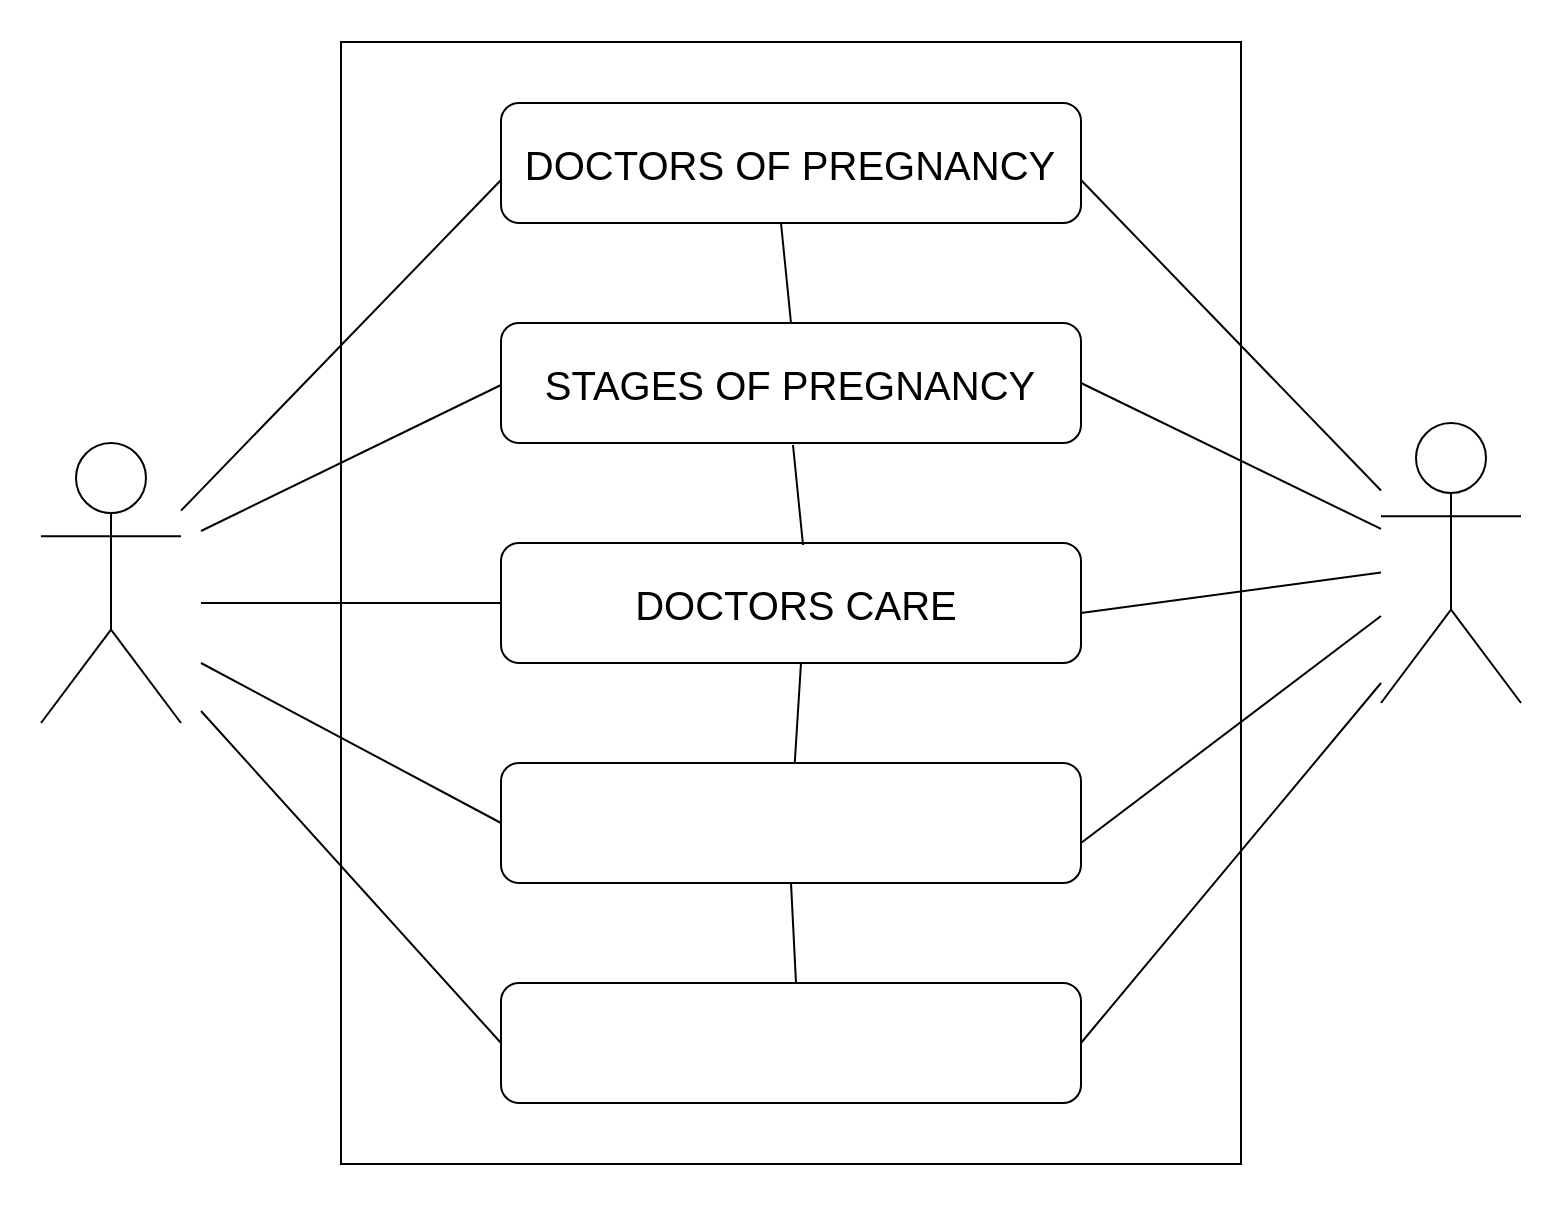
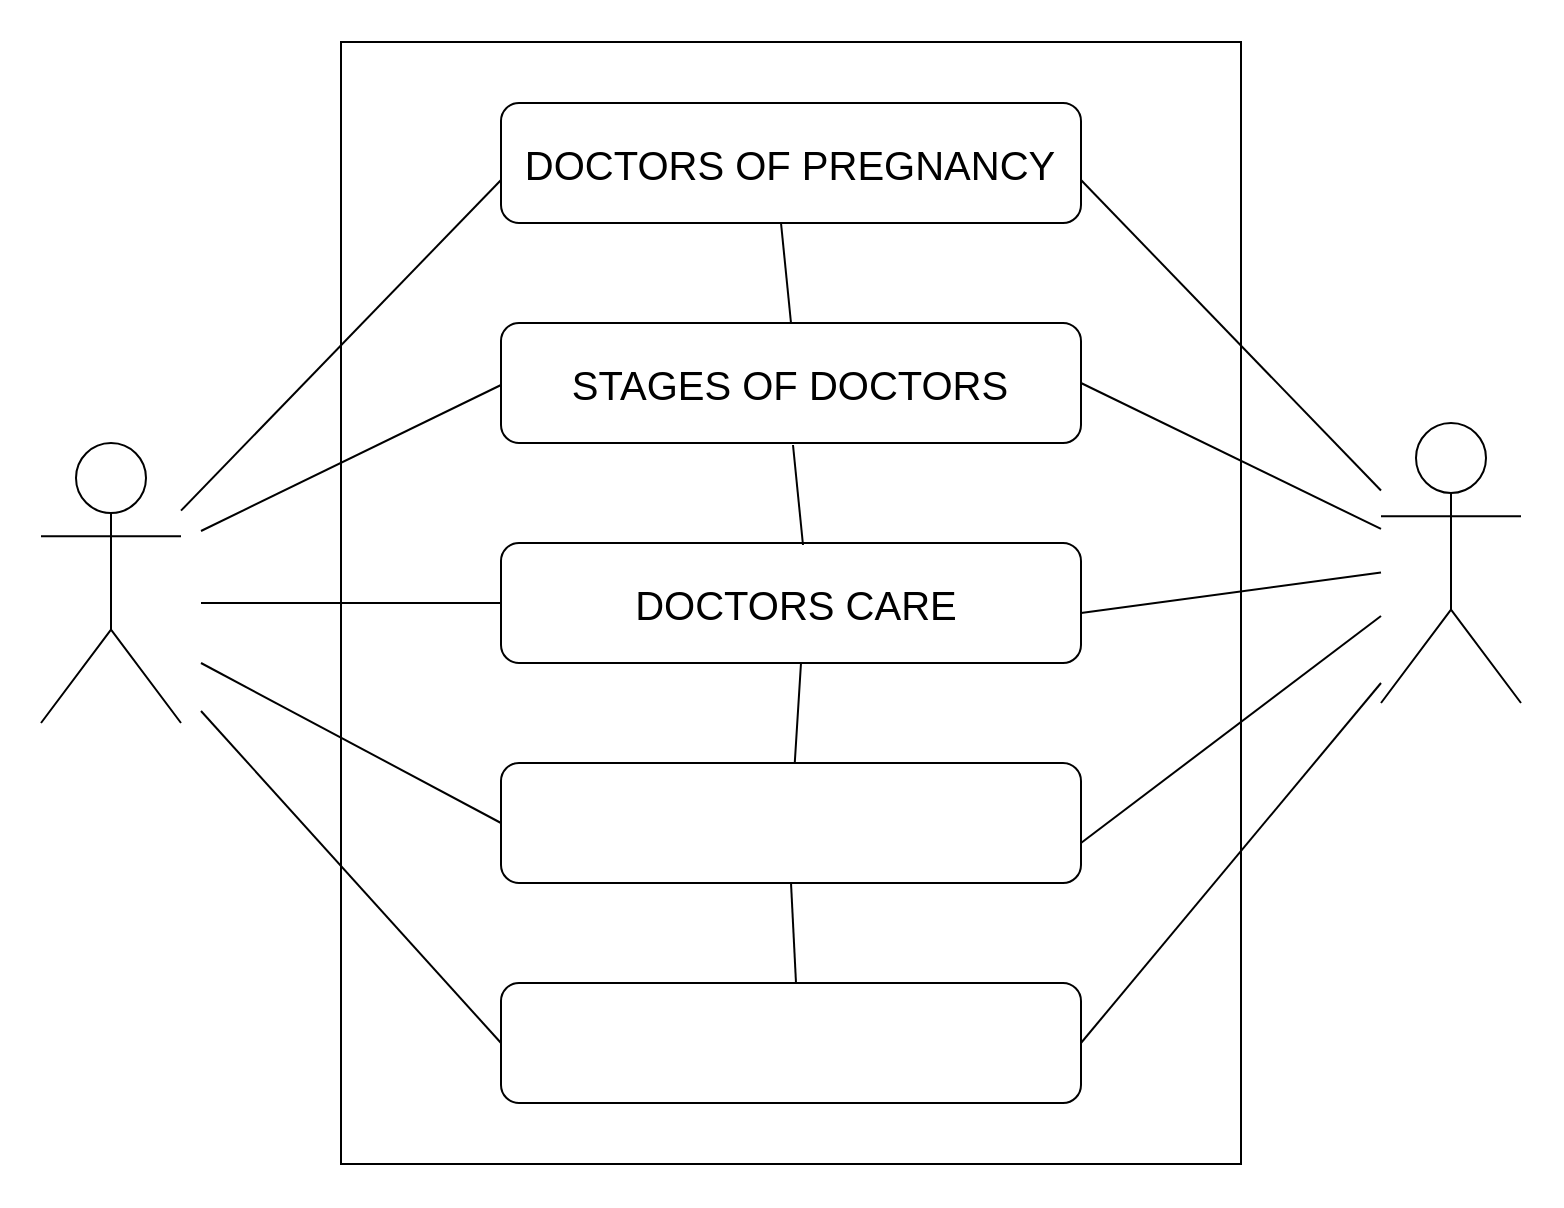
(791, 385) -> (791, 385)
